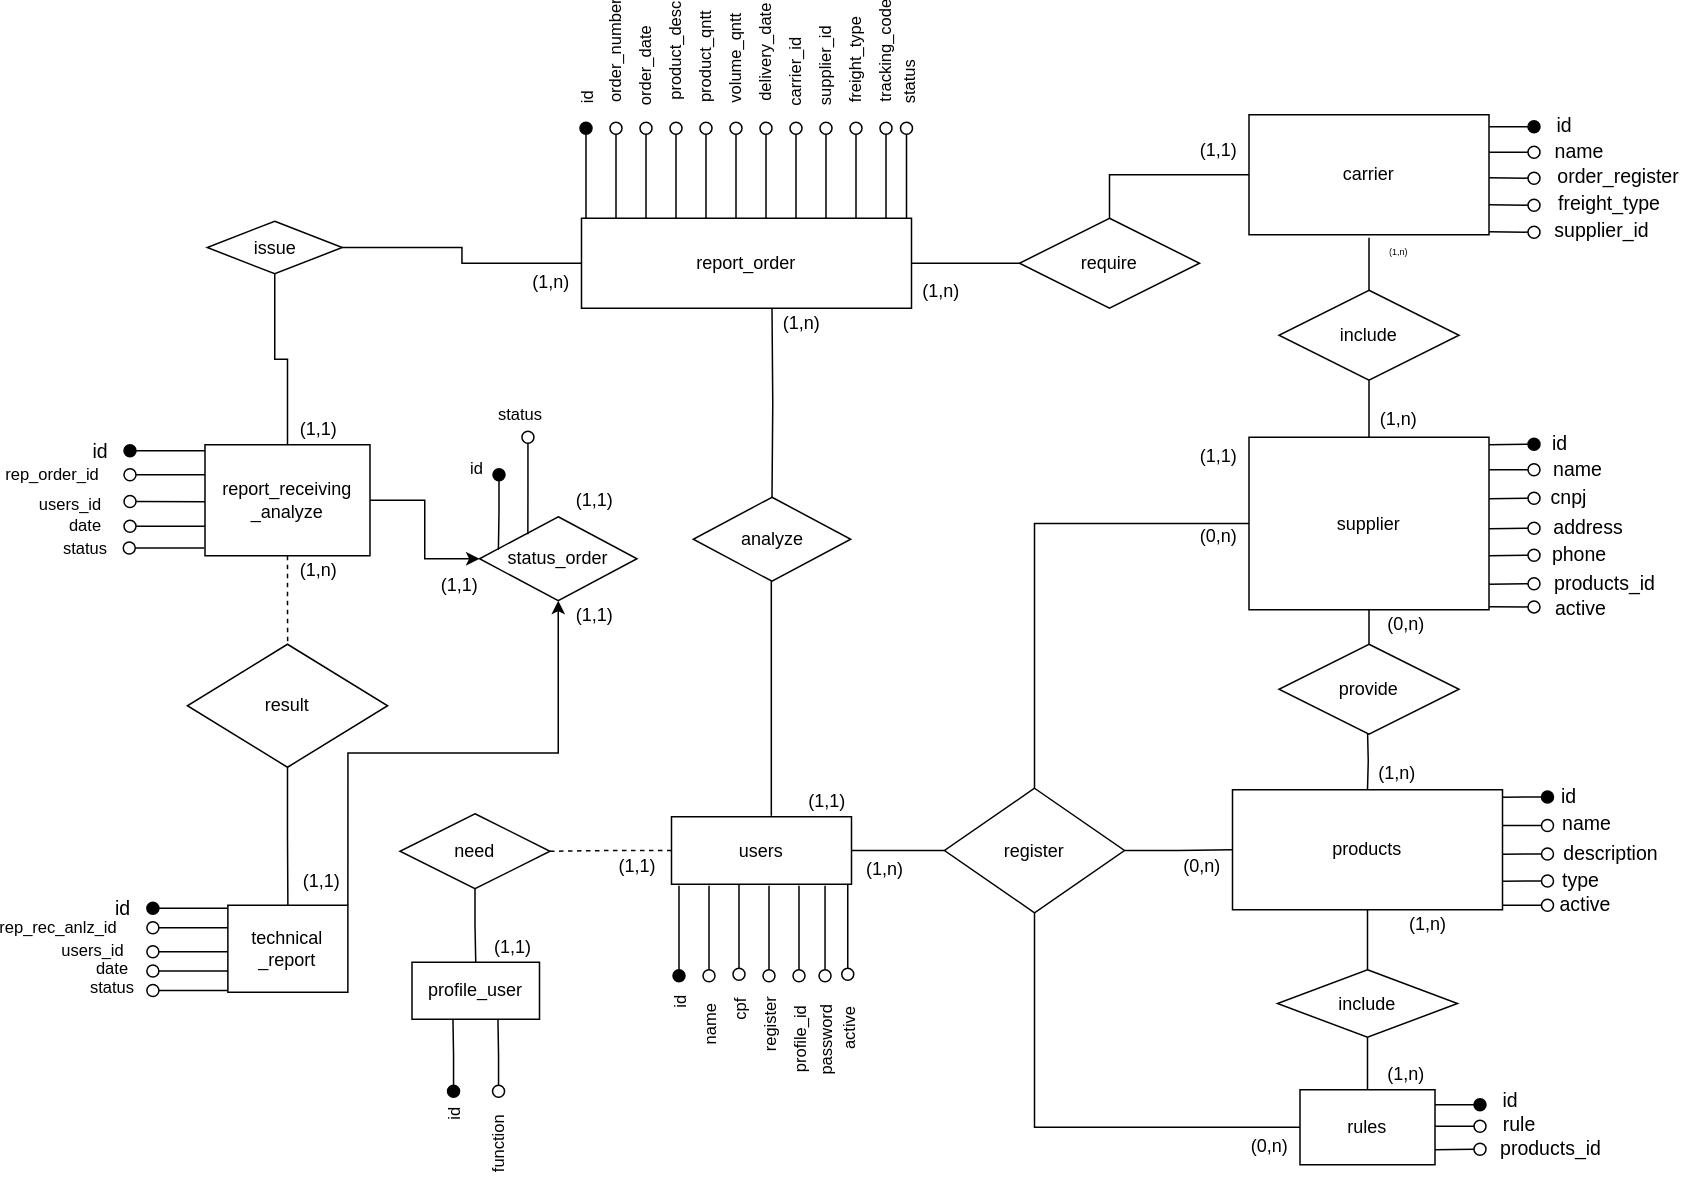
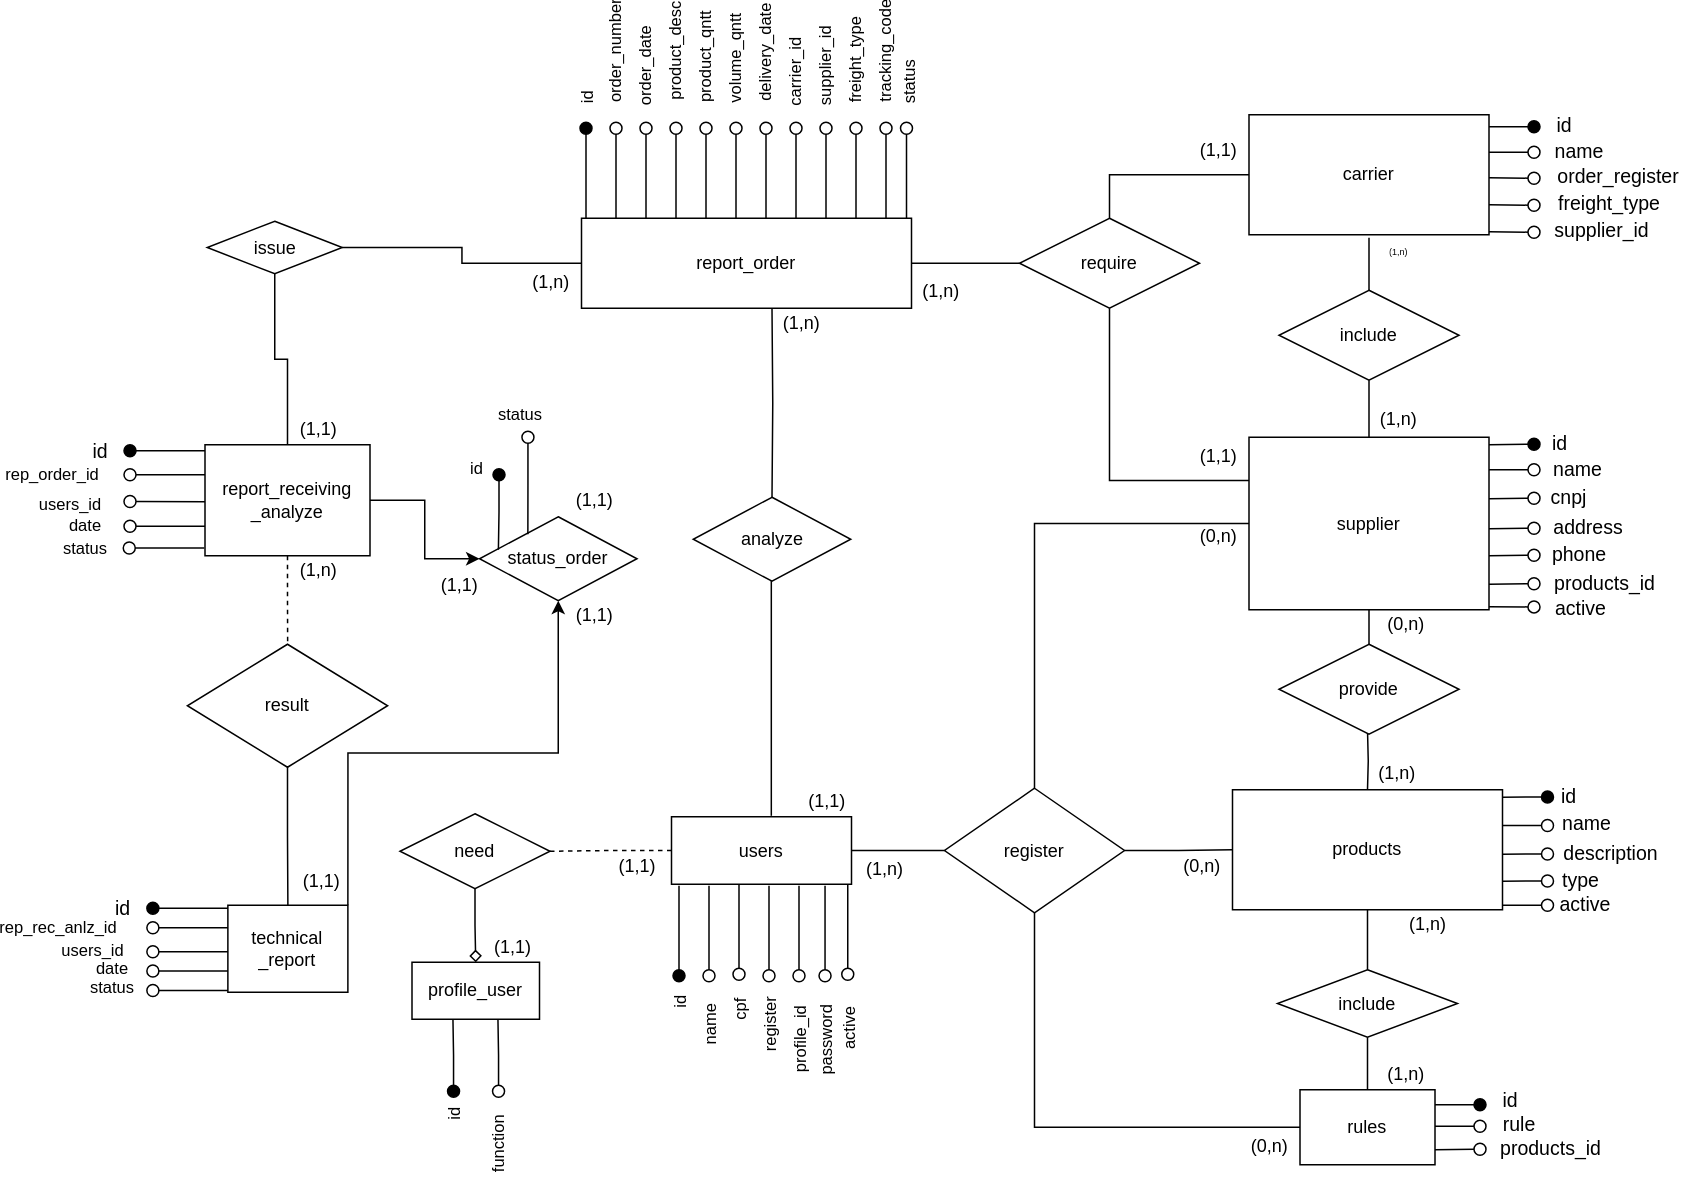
none -> (1109, 464)
(475, 955) -> (475, 950)
